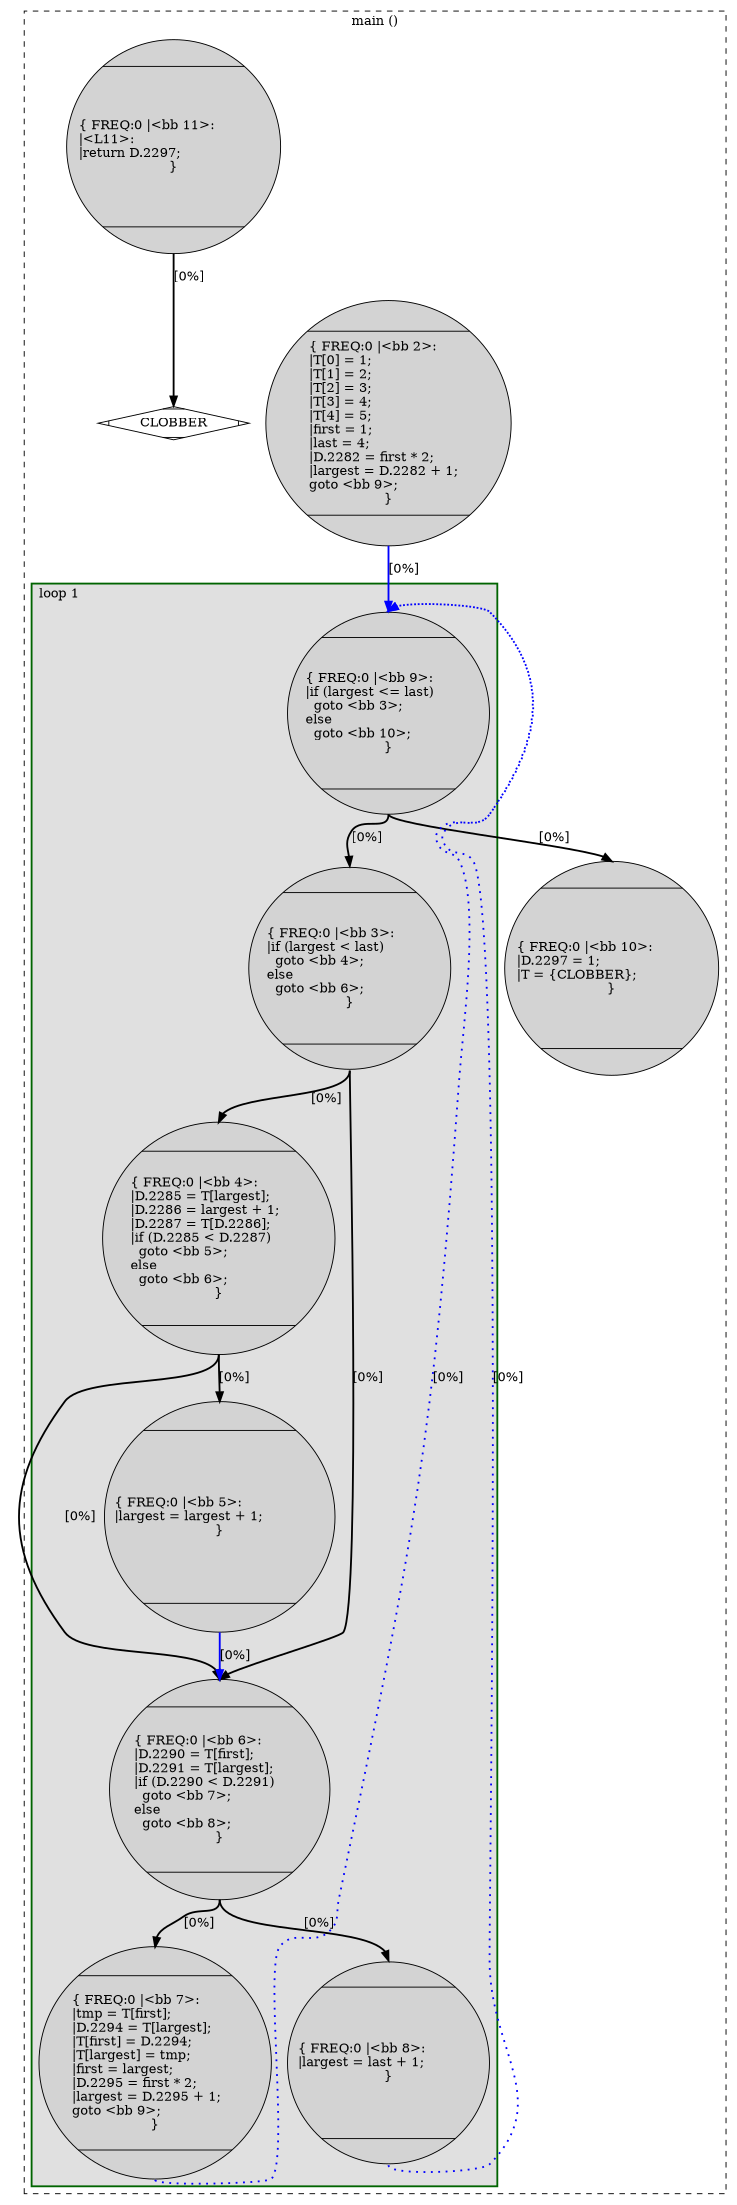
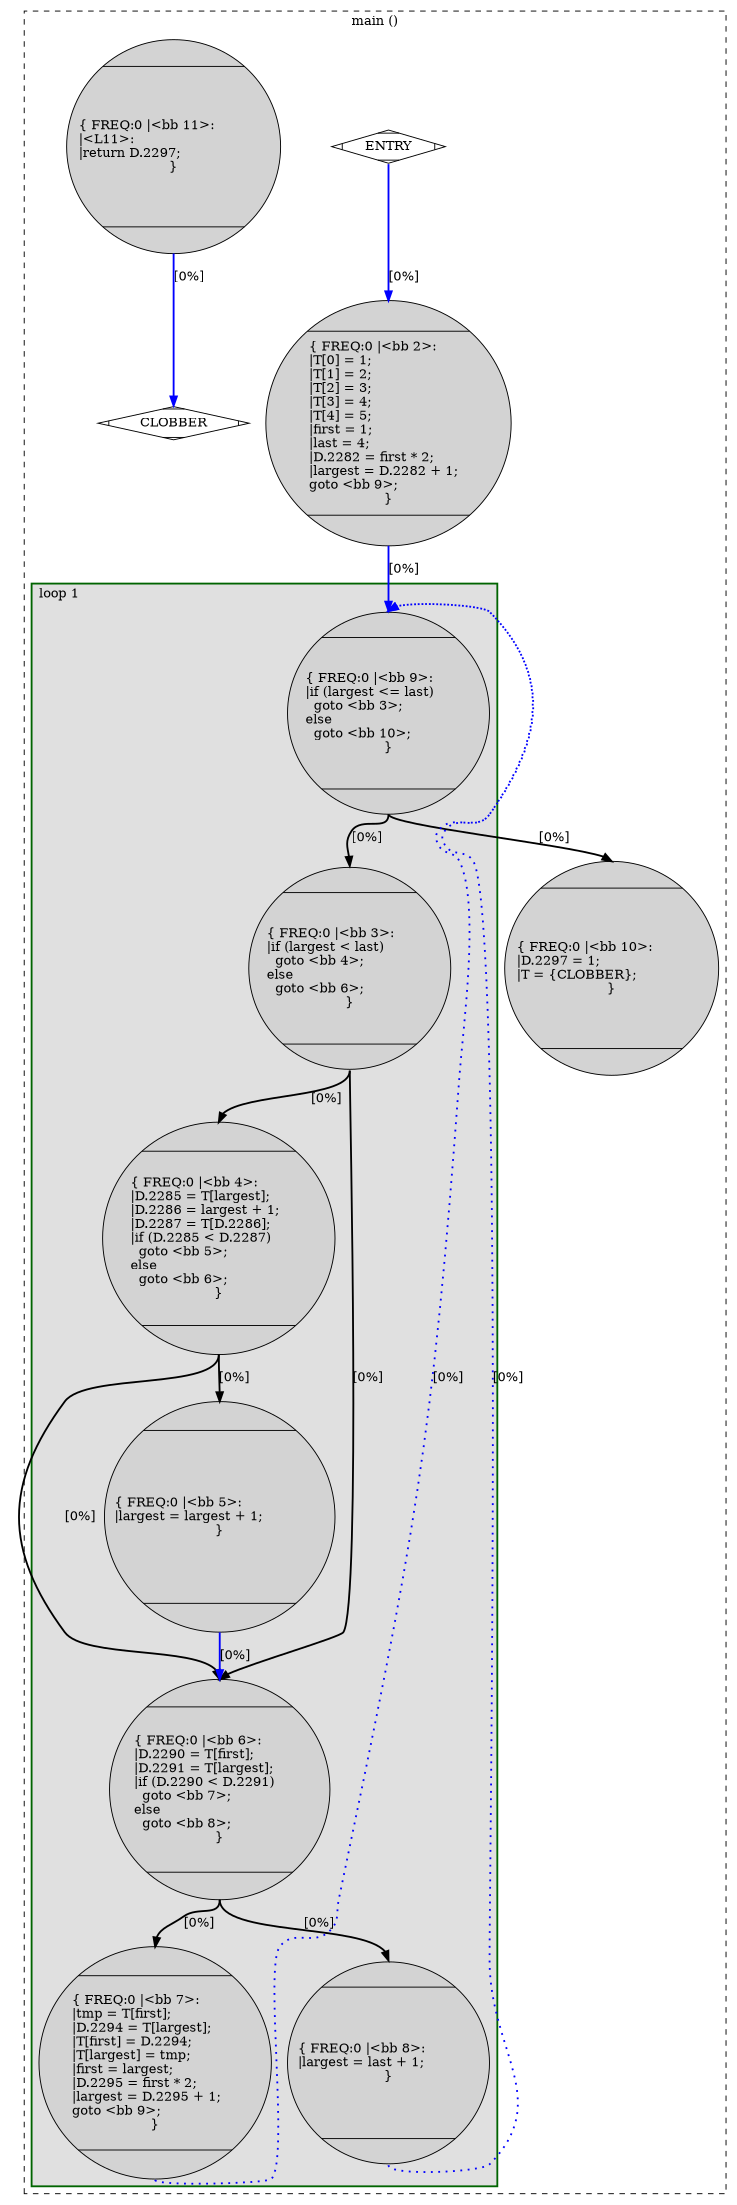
none -> (388, 147)
(174, 325) -> (174, 325)
